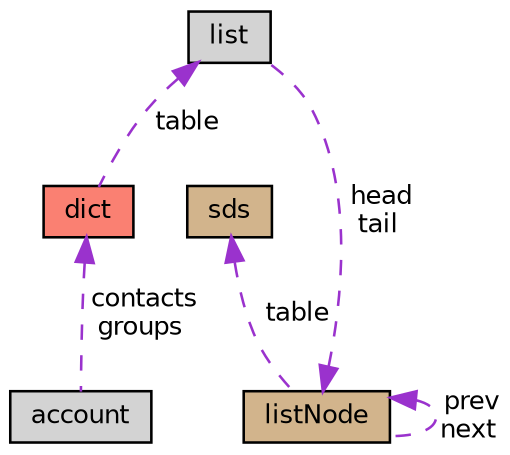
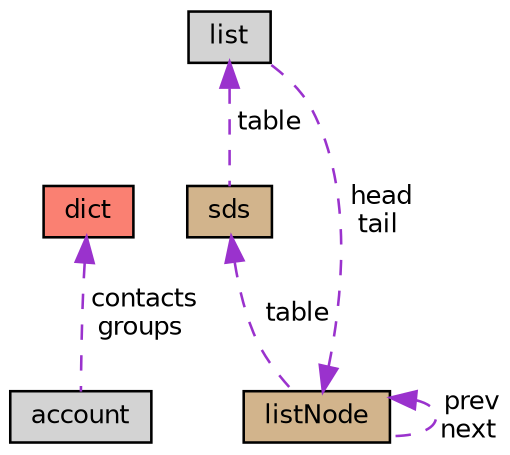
(133, 128) -> (230, 137)
